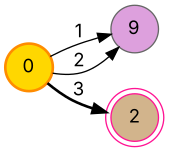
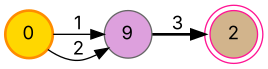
(69, 98) -> (172, 34)
